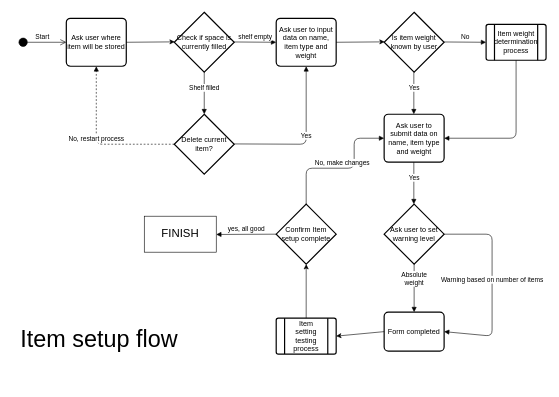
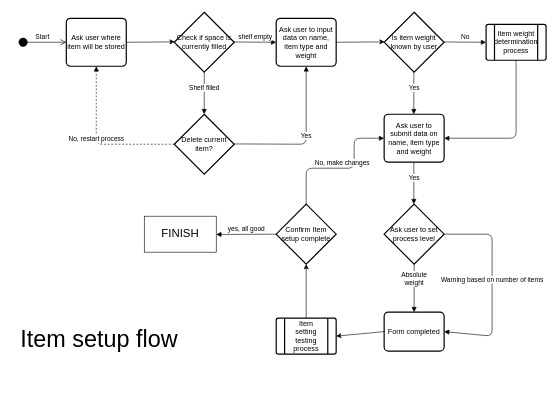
(414, 234) -> (414, 234)
